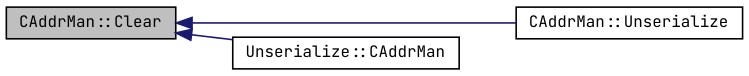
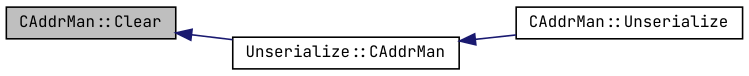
(354, 23) -> (496, 37)
